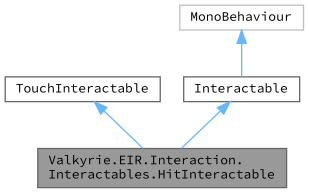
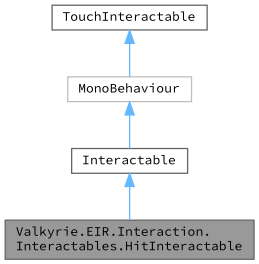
(124, 130) -> (130, 60)
